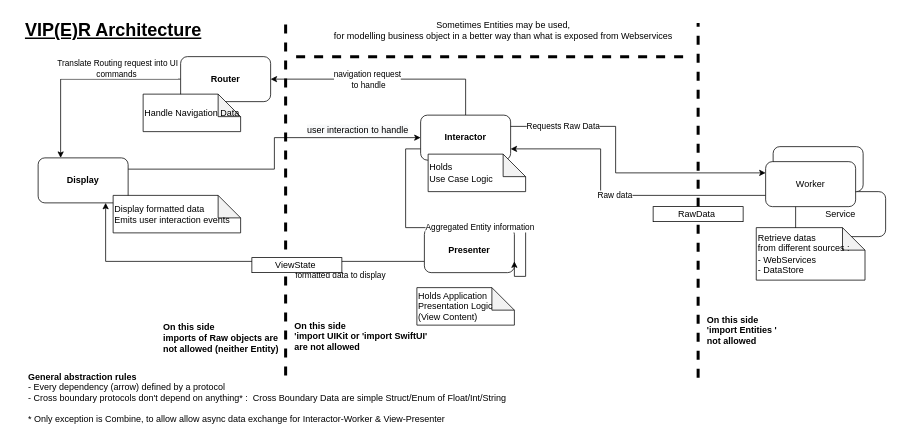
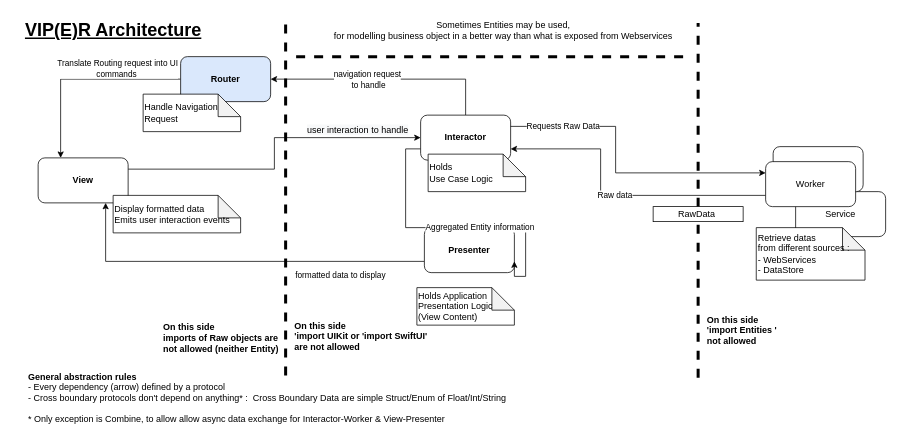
(225, 79) -> (225, 79)
(192, 113) -> (192, 113)
(83, 180) -> (83, 180)
(297, 265) -> none
